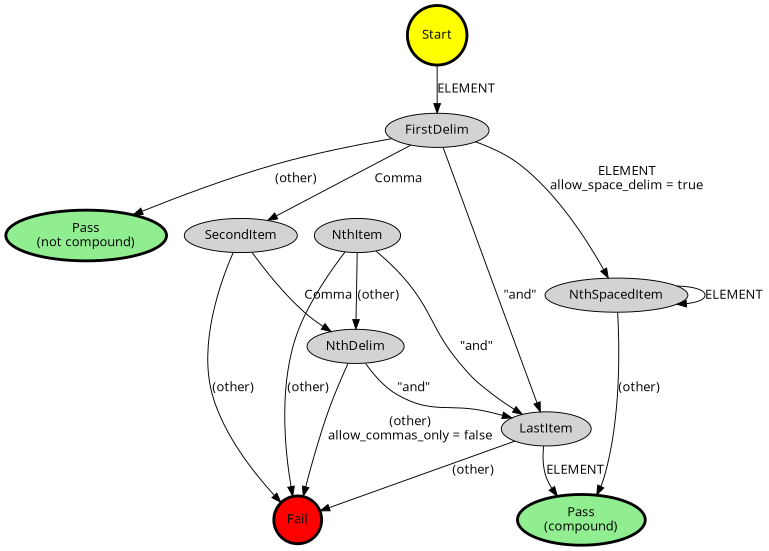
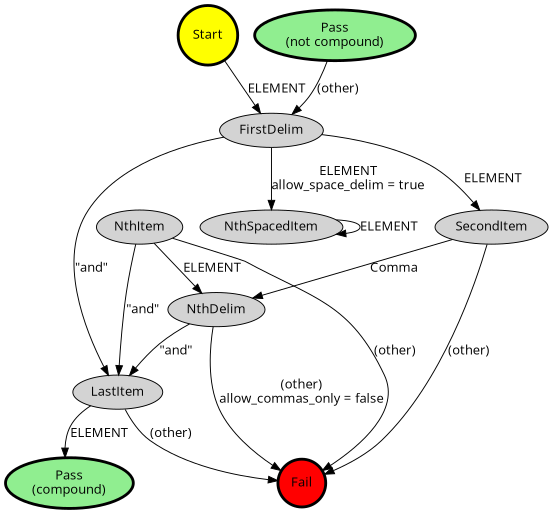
(265, 167) -> (316, 86)
(399, 179) -> (493, 179)
(379, 295) -> (212, 268)
(617, 400) -> none
